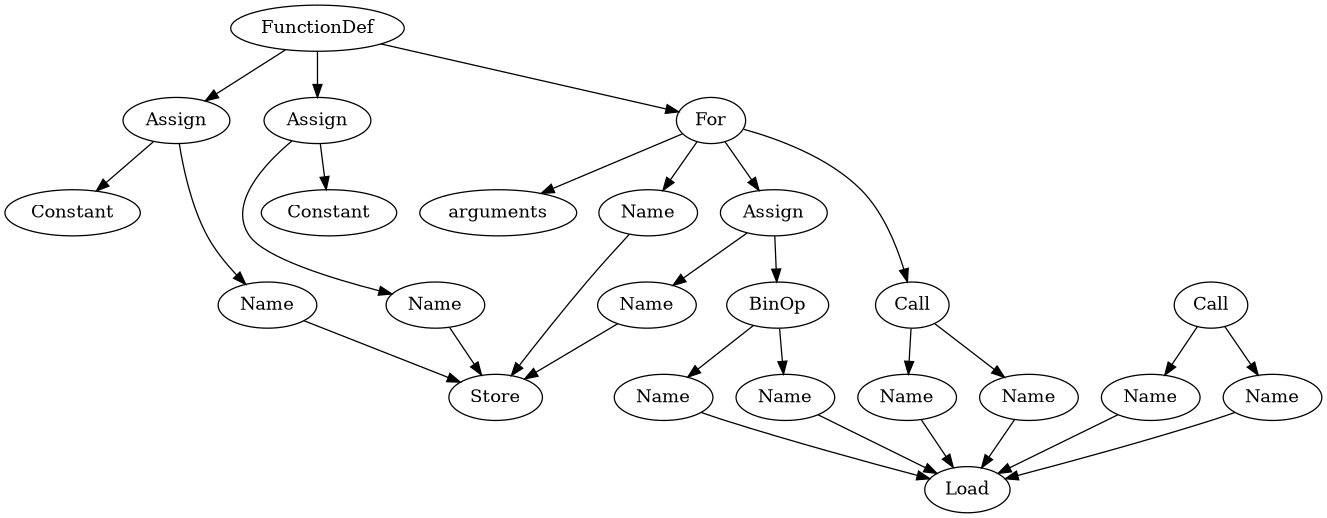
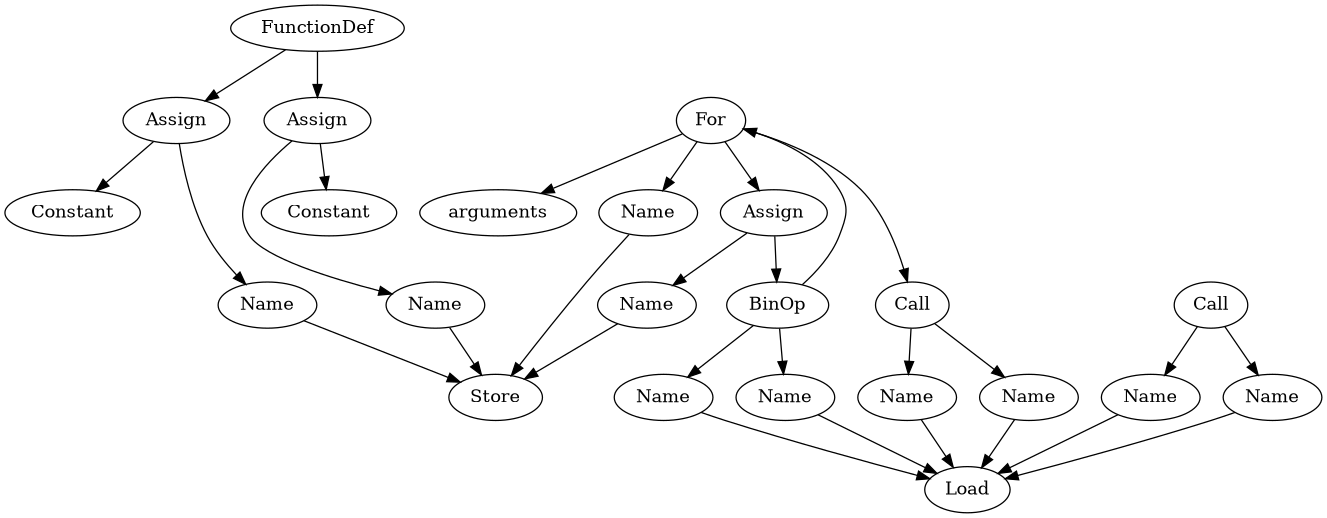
(524, 76) -> (841, 193)
